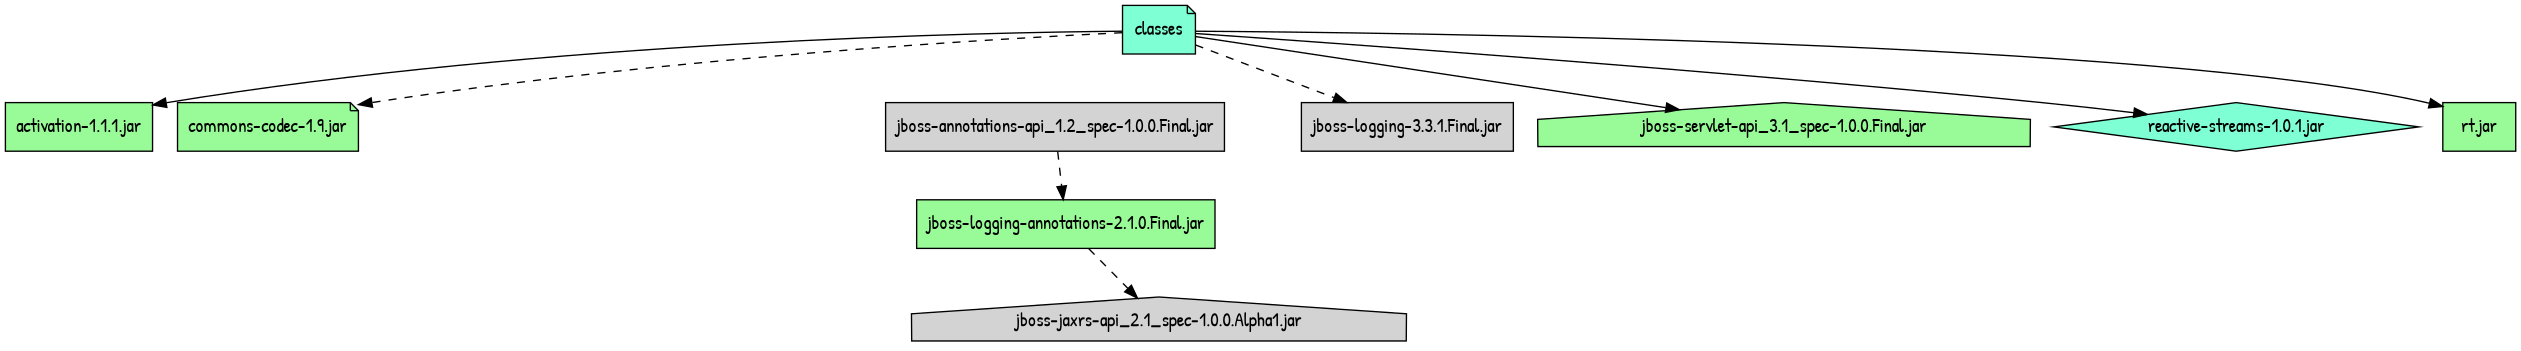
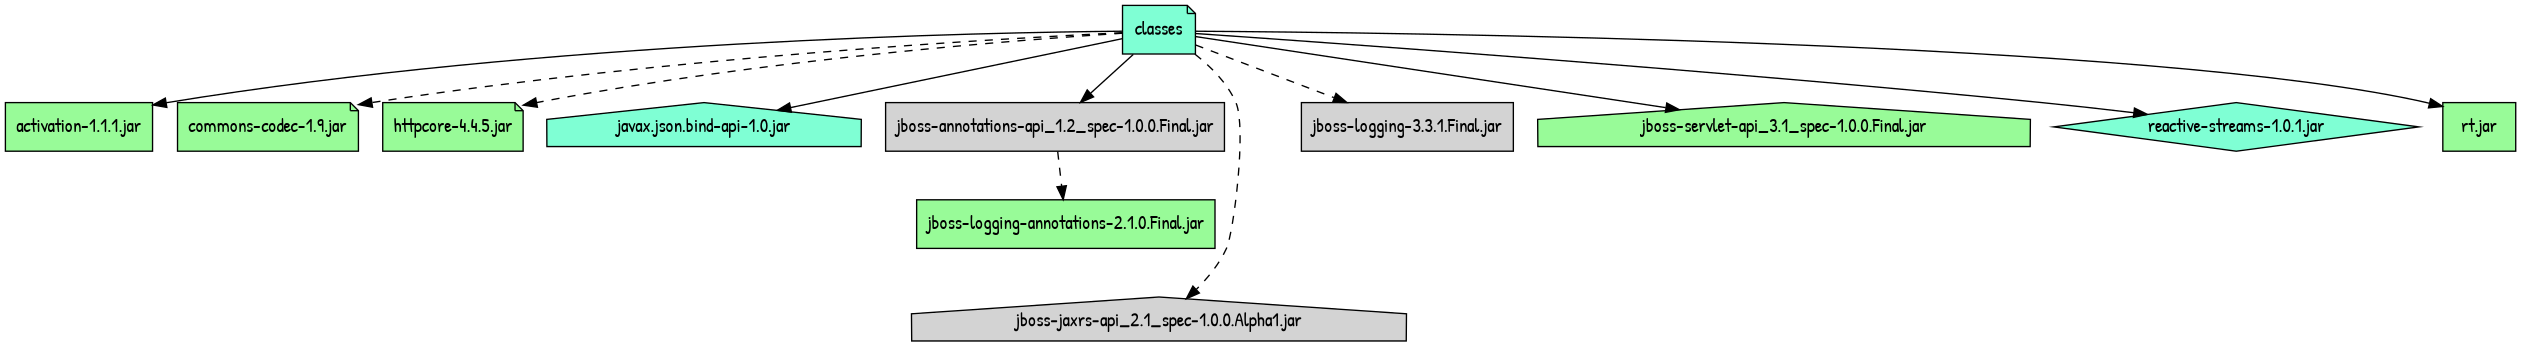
none -> (1112, 74)
none -> (453, 127)
none -> (704, 127)
(1108, 269) -> (1239, 169)
